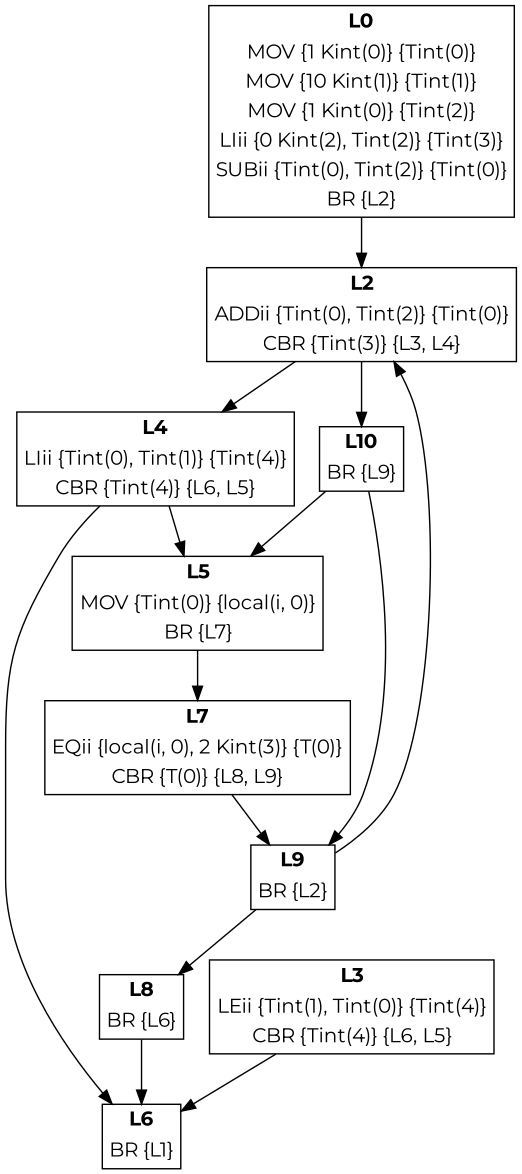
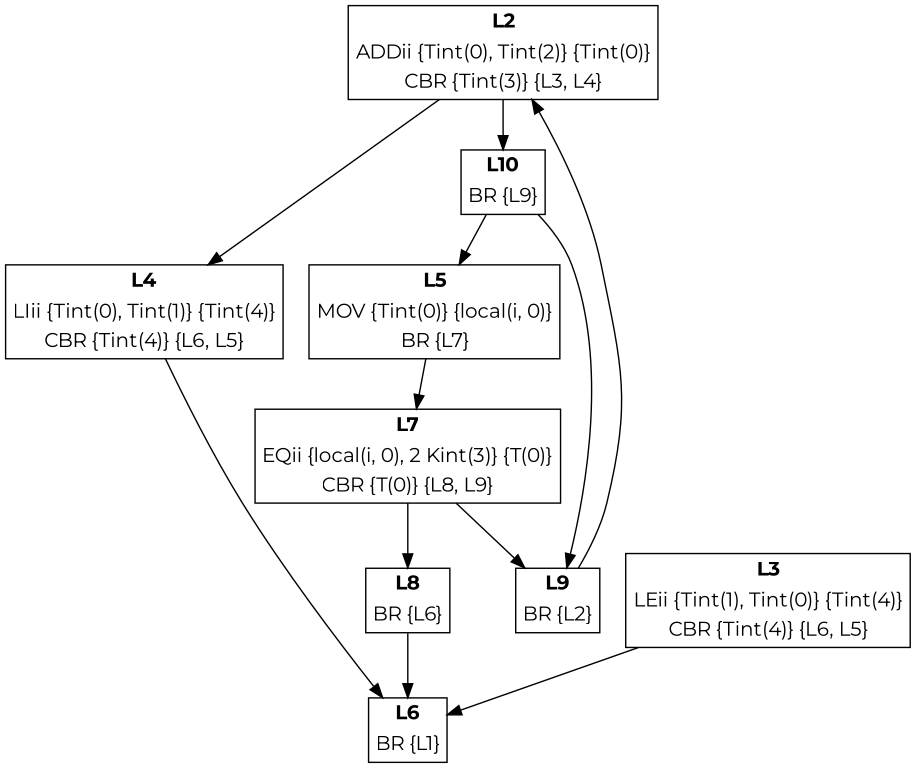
(362, 111) -> none
(175, 524) -> none
(223, 937) -> (408, 528)
